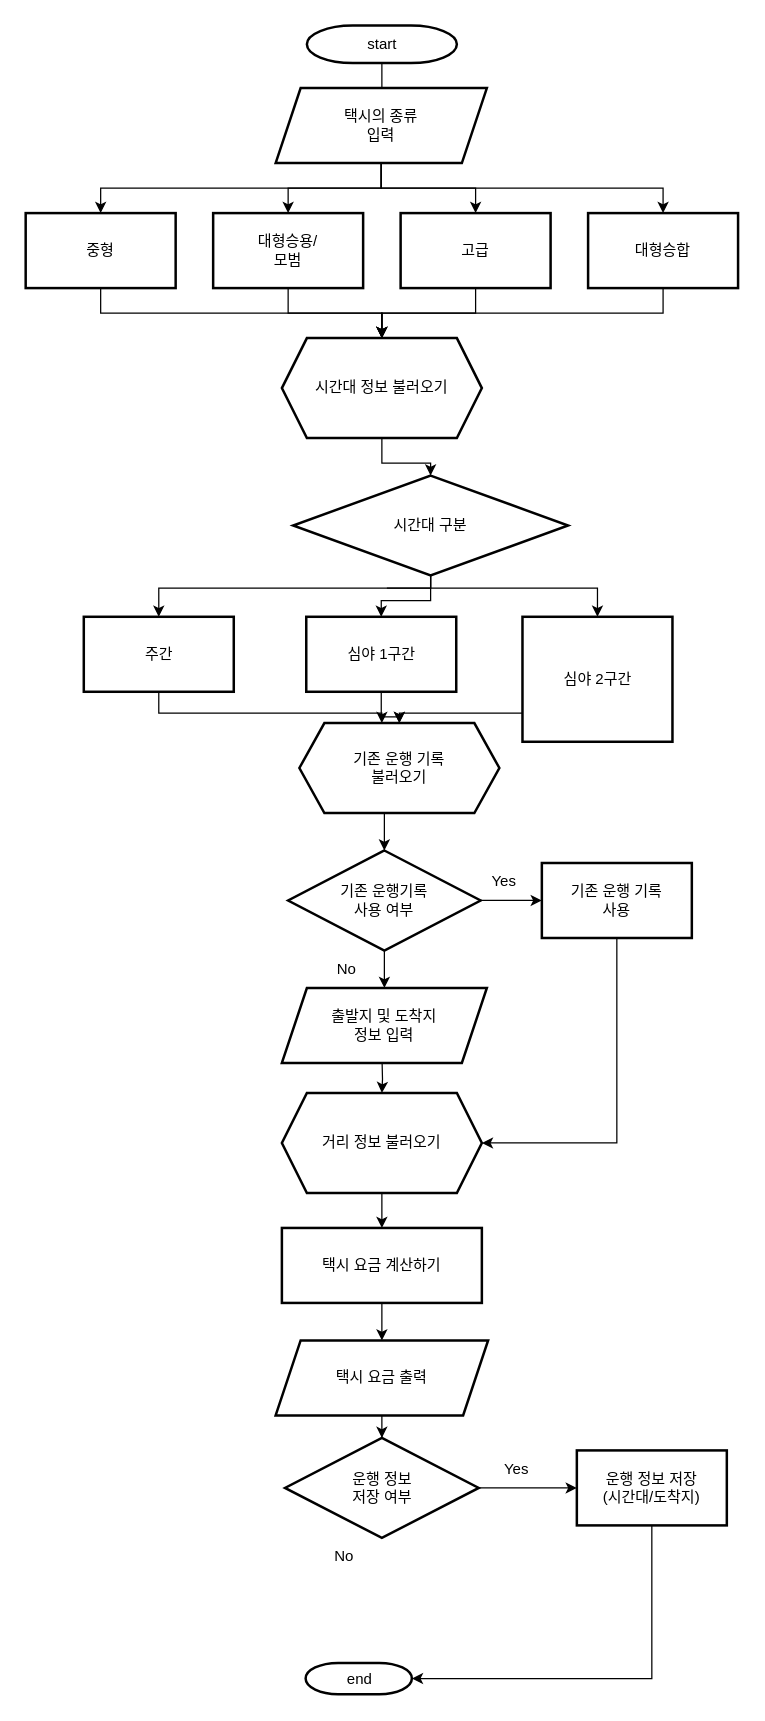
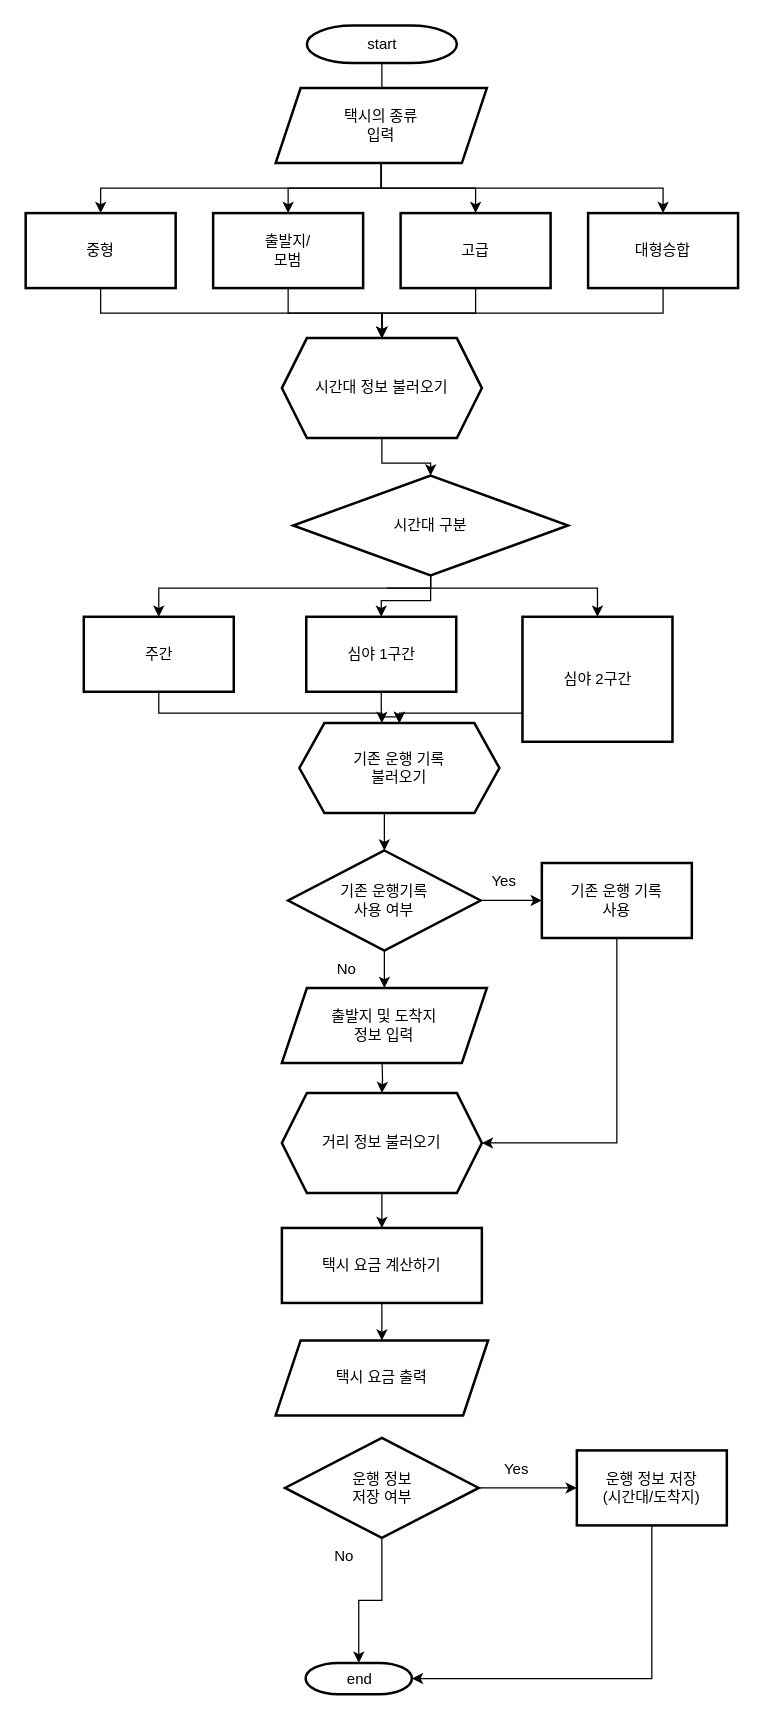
(288, 251) -> (288, 251)
(382, 1431) -> none
none -> (375, 1601)
